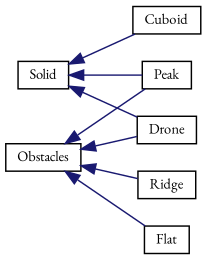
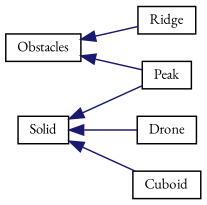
(116, 141) -> none
(167, 240) -> none
